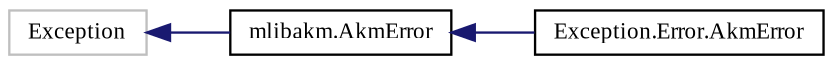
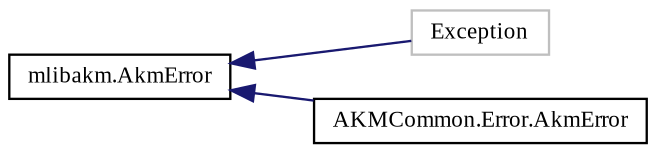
(200, 33) -> (333, 51)
(679, 33) -> (480, 121)
